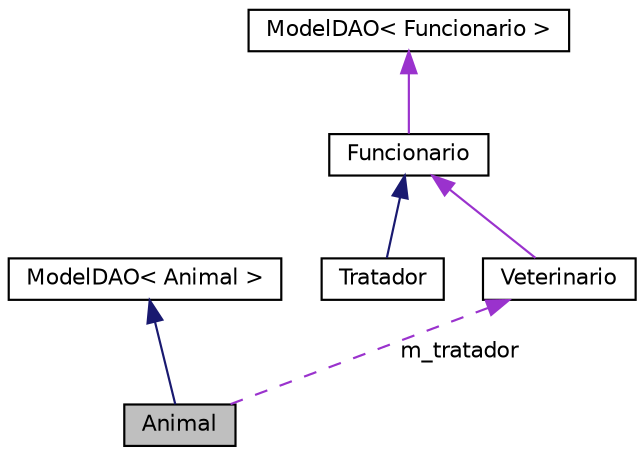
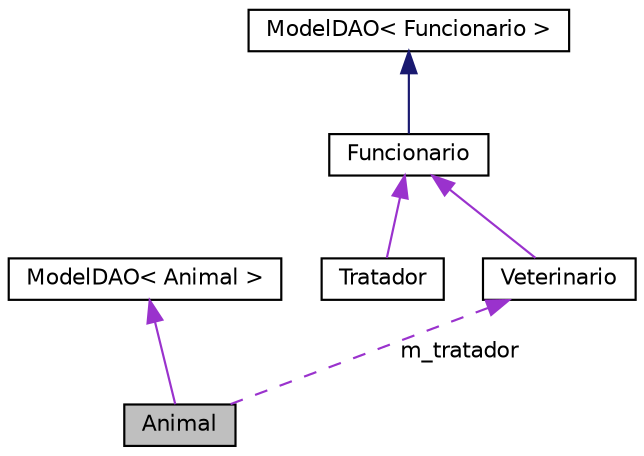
(409, 104) -> (409, 104)
(393, 228) -> (393, 228)
(165, 363) -> (165, 363)
